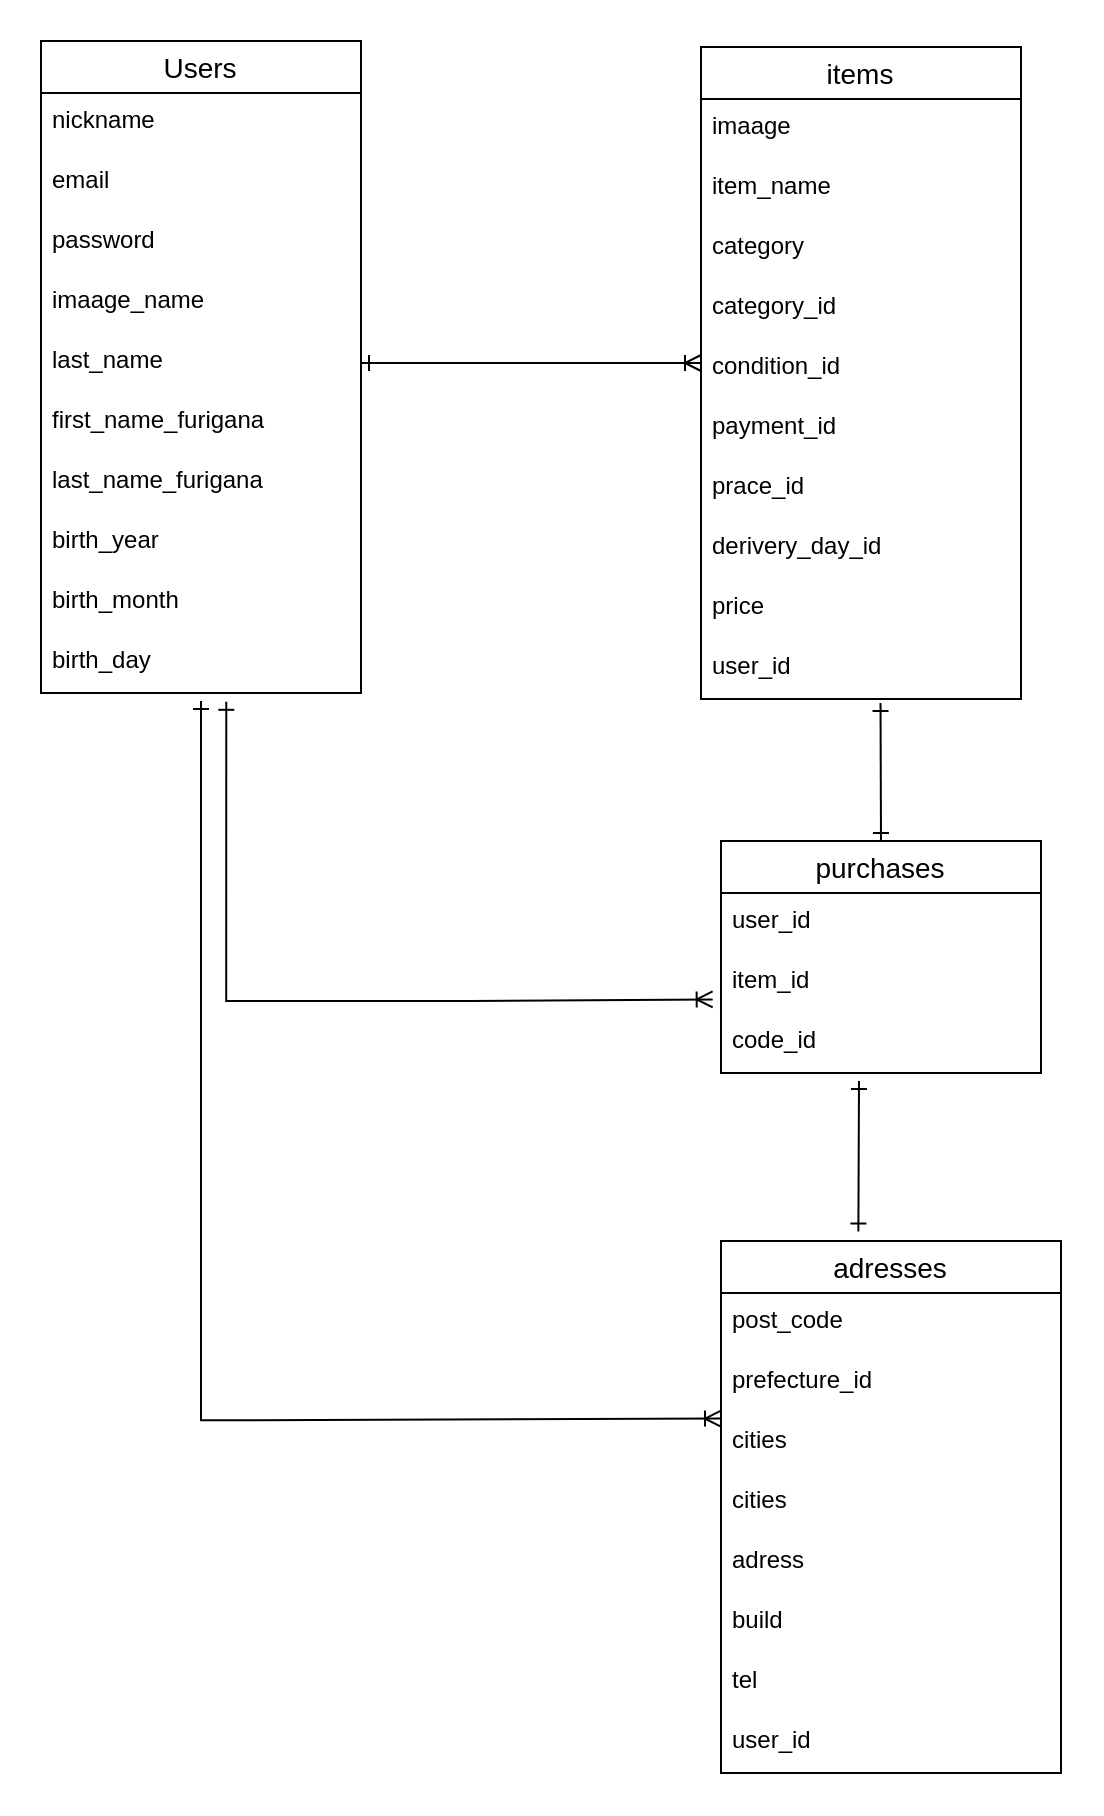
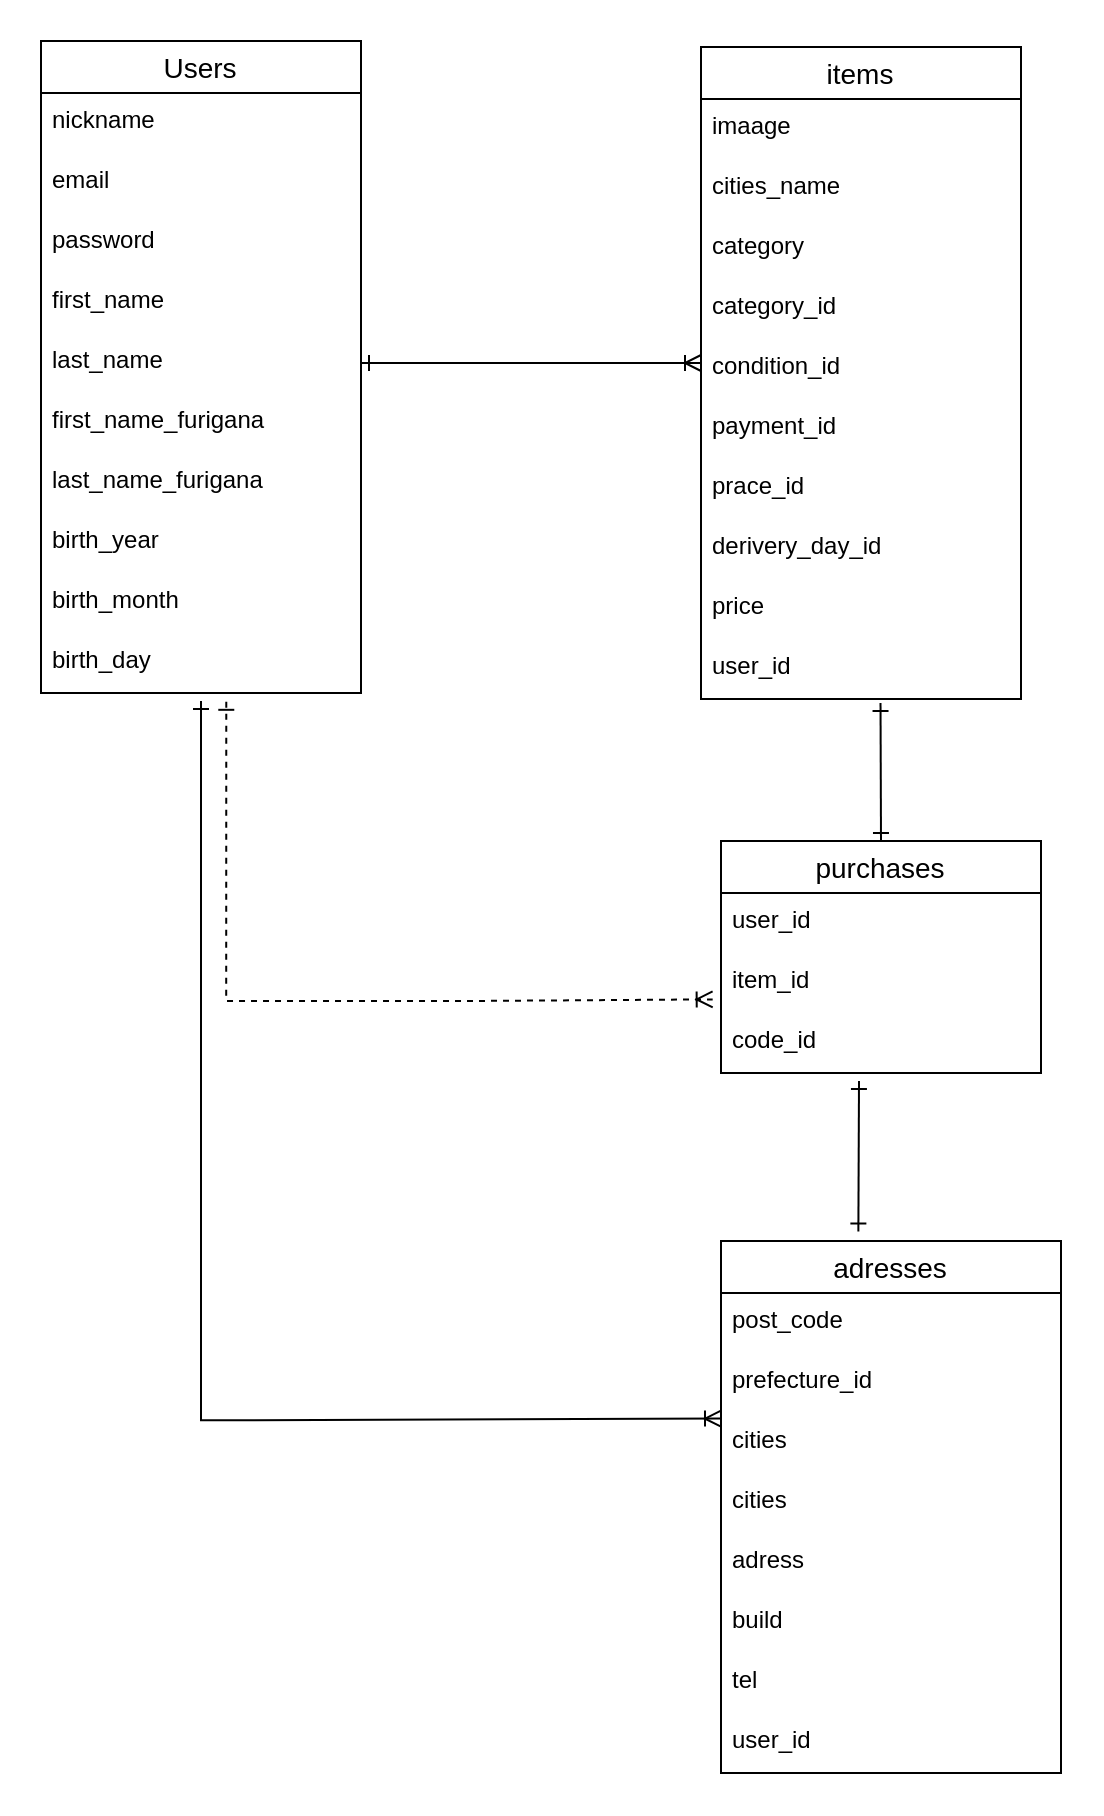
(769, 186) -> (780, 186)
(123, 300) -> (116, 300)
(319, 1001) -> (319, 1001)
